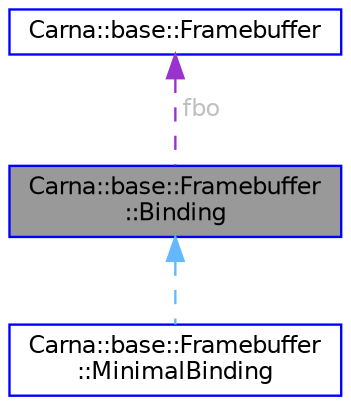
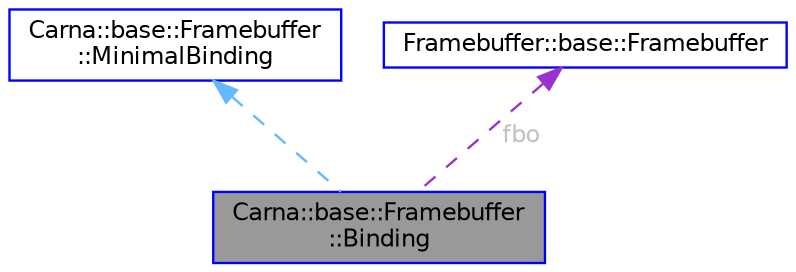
(175, 32) -> (585, 45)
(175, 293) -> (286, 144)
